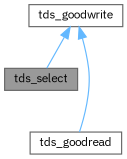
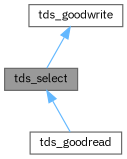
(89, 85) -> (61, 116)
